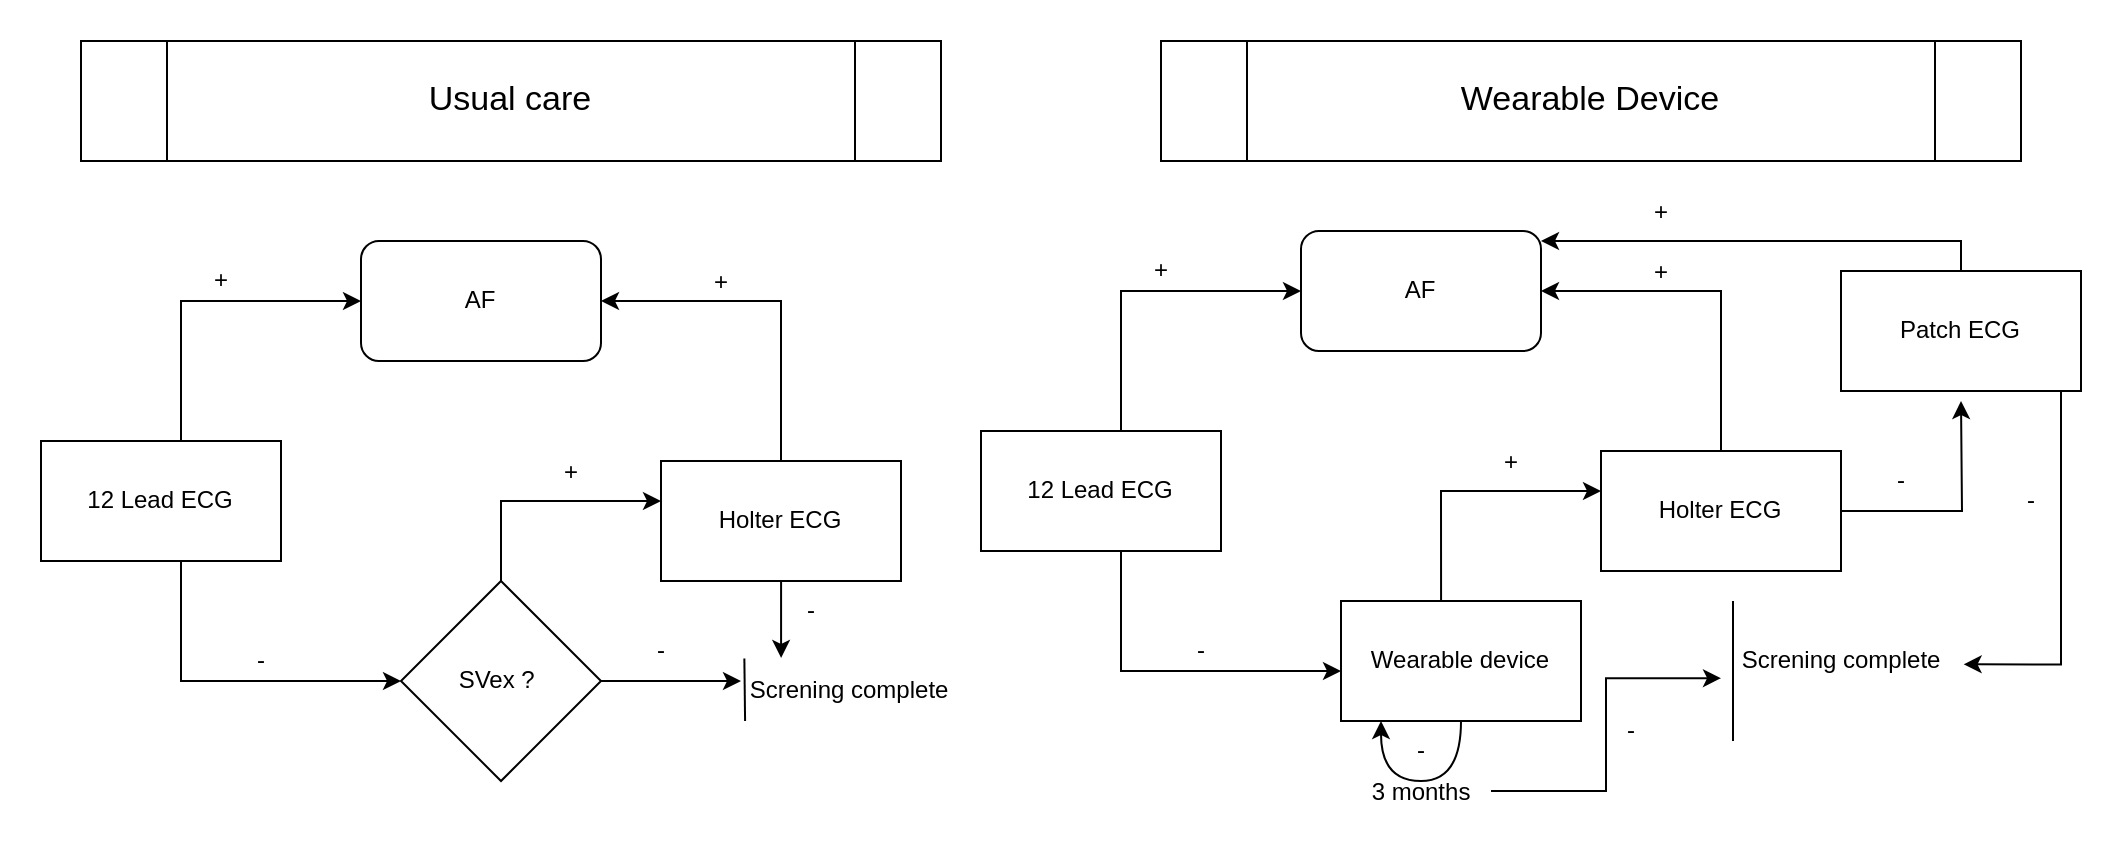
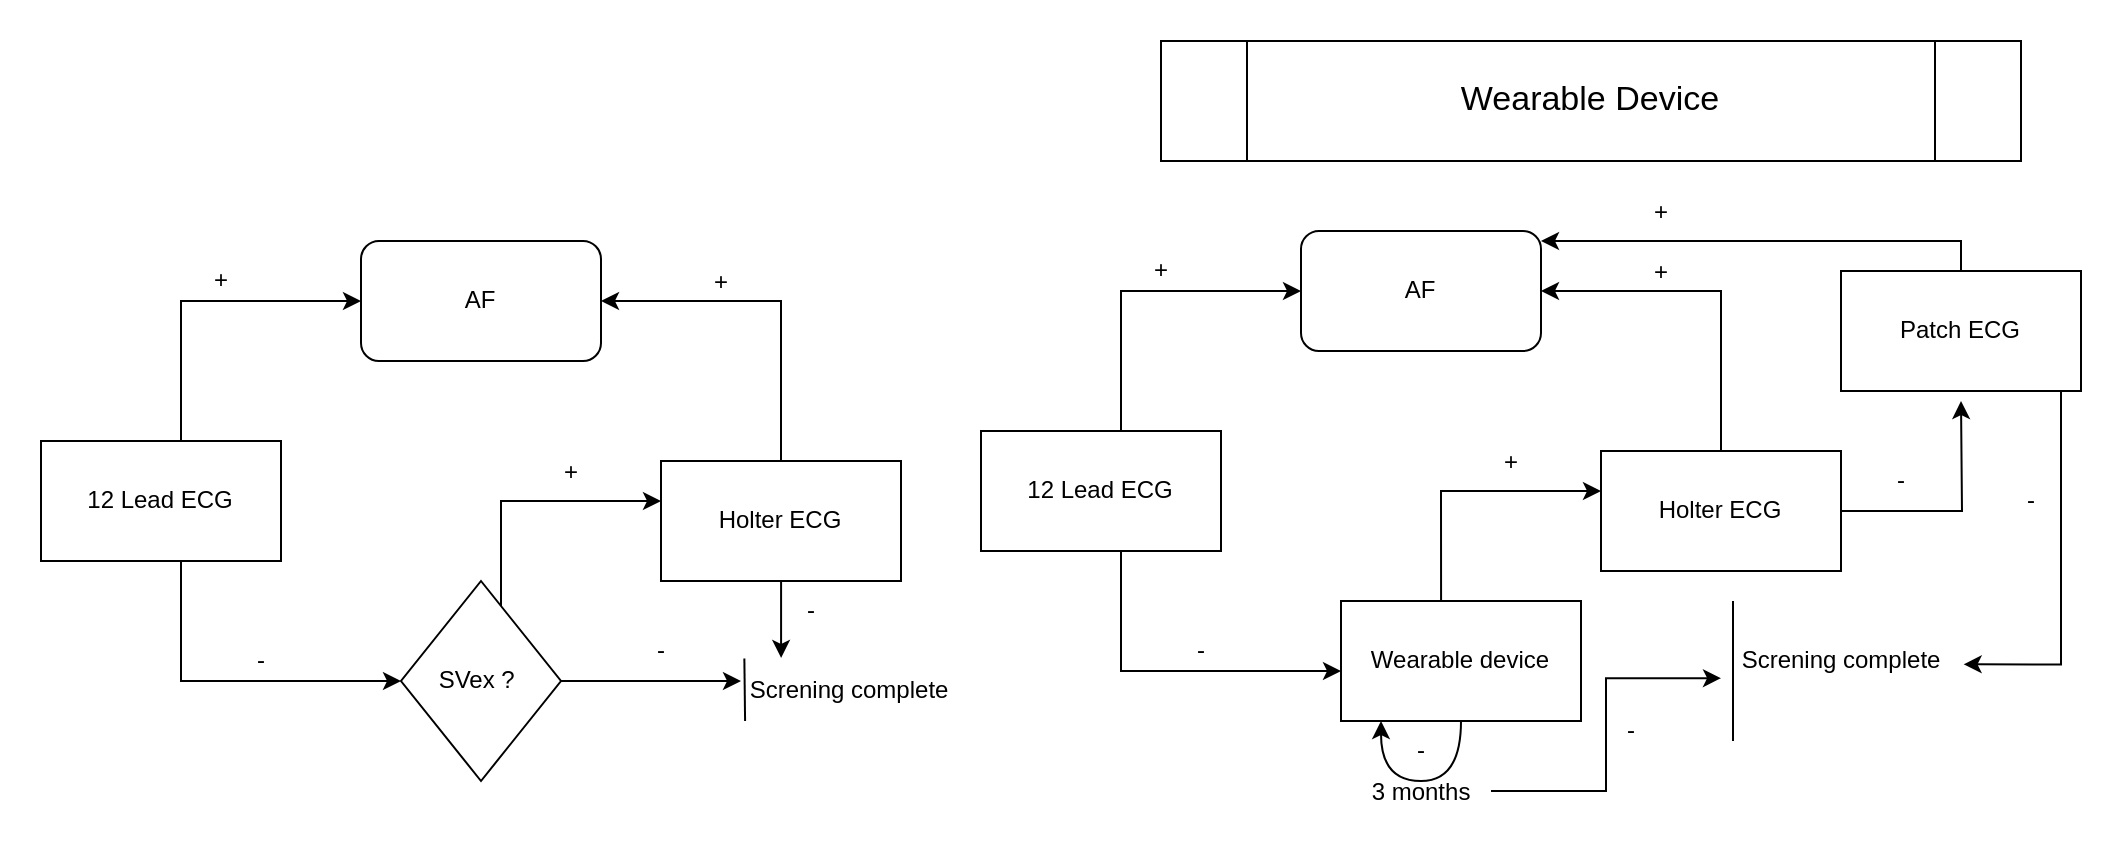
(511, 101) -> none
(501, 681) -> (481, 681)
